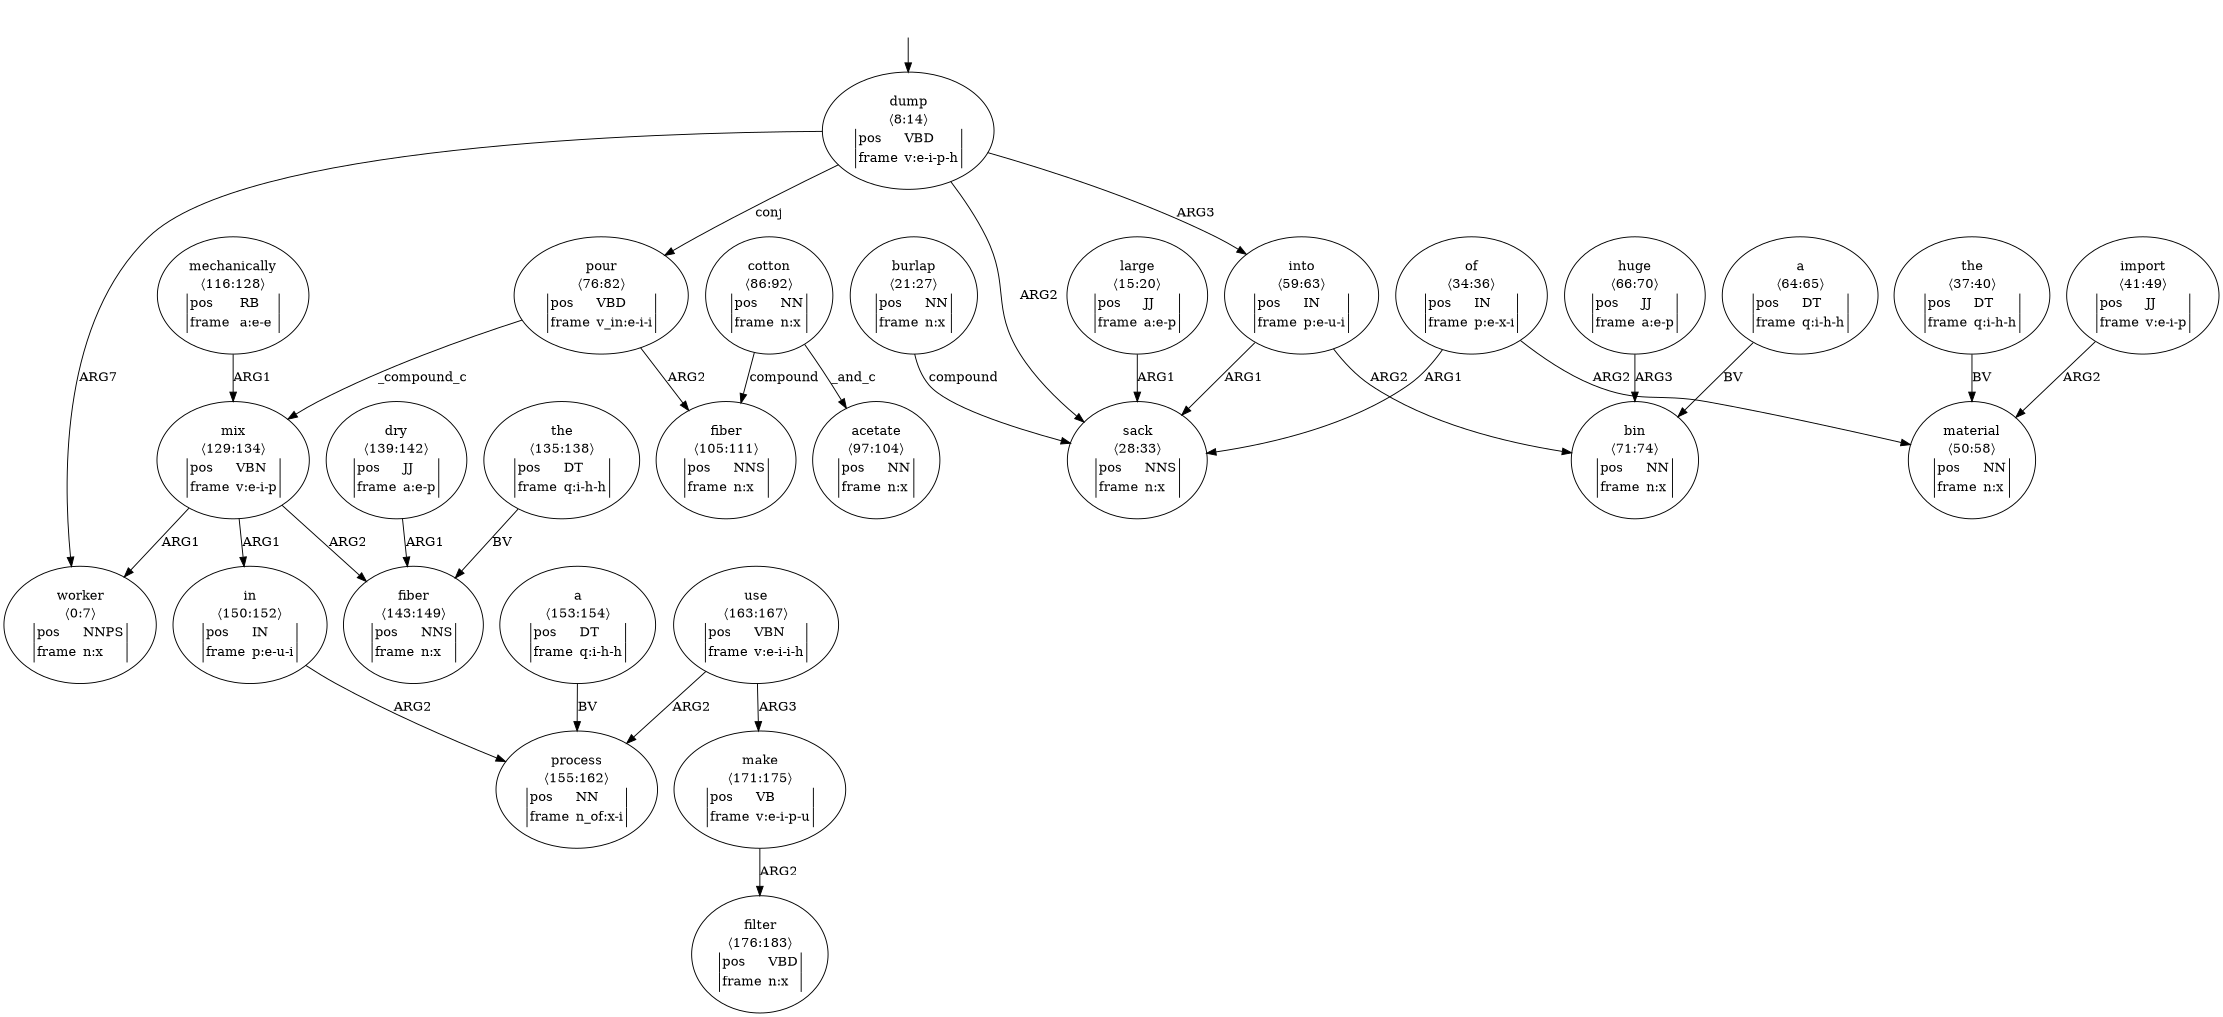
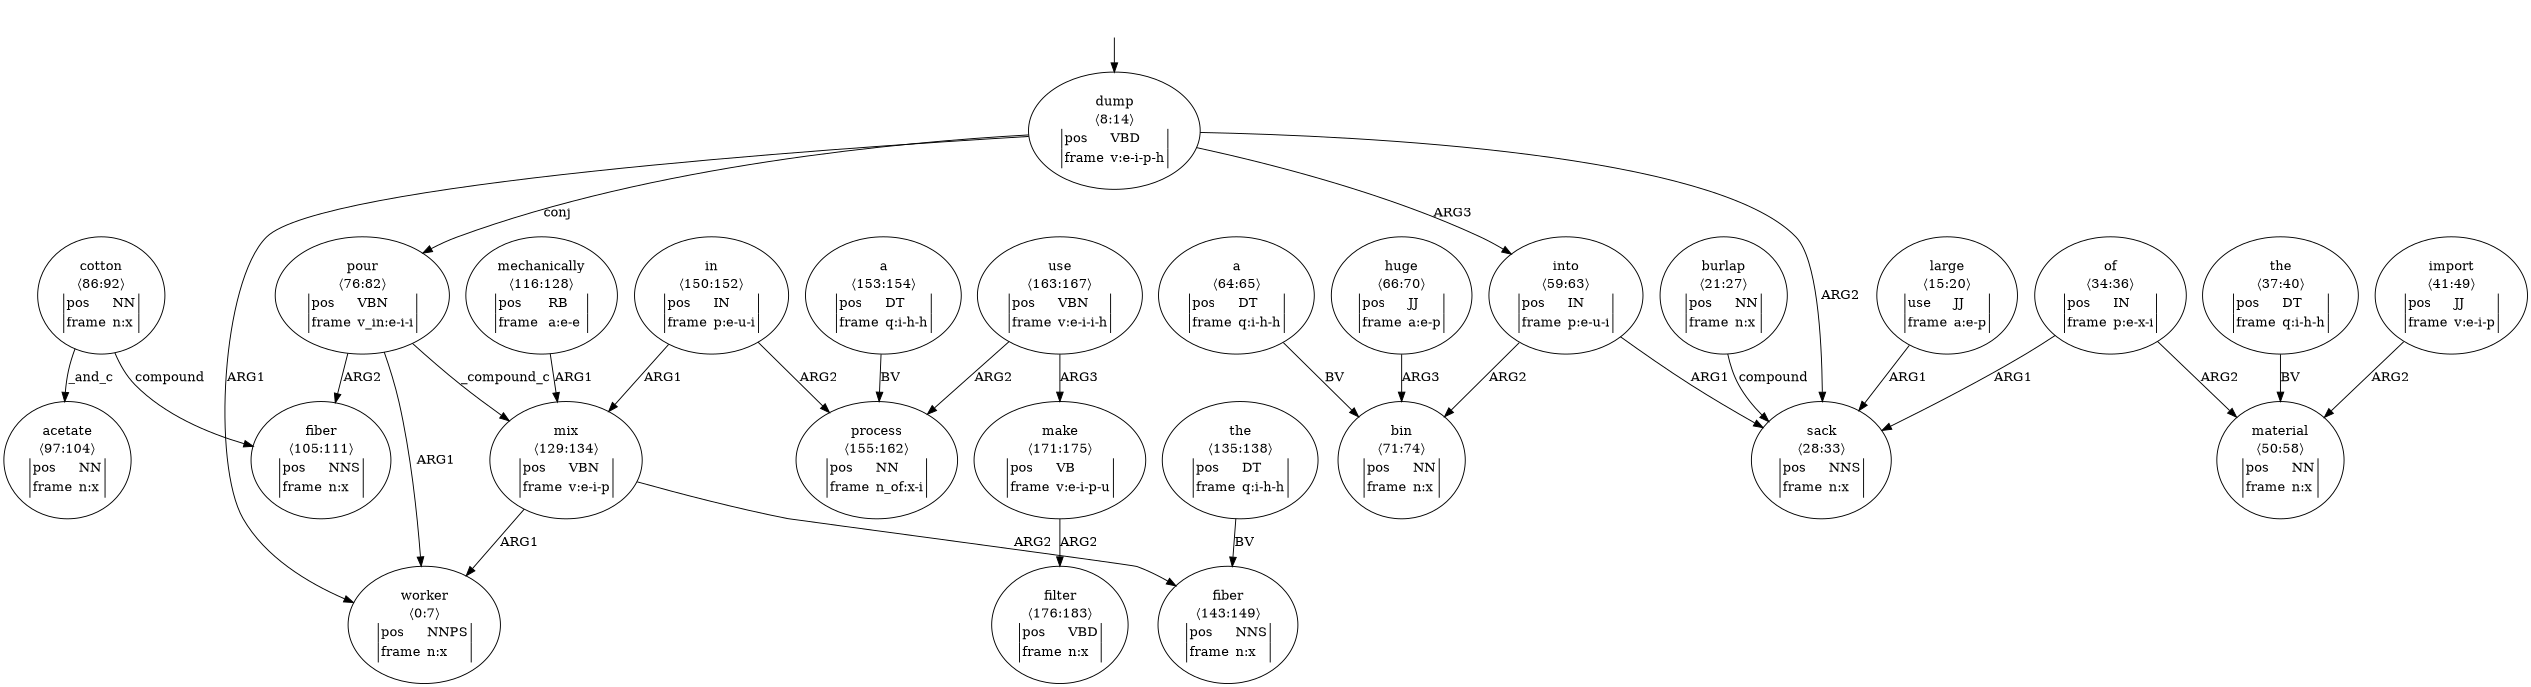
(612, 303) -> (373, 303)
(1110, 303) -> (1919, 303)
(98, 378) -> (246, 378)
none -> (409, 453)
(397, 460) -> none
(241, 538) -> (642, 374)
